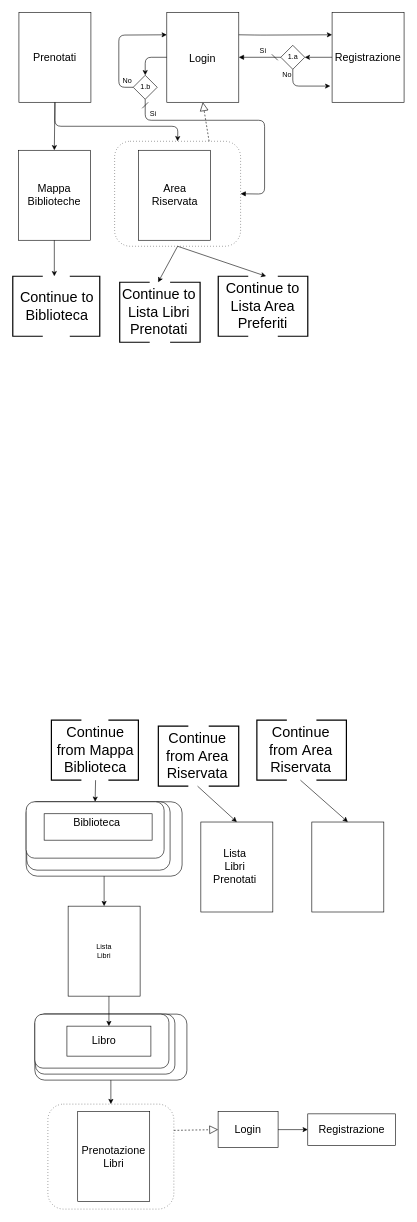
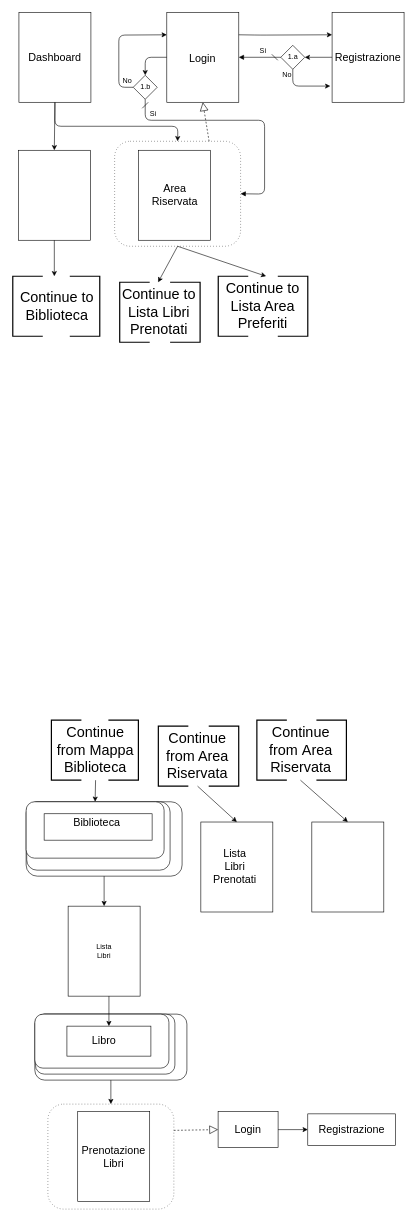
(55, 57) -> (55, 57)
(54, 195) -> none
